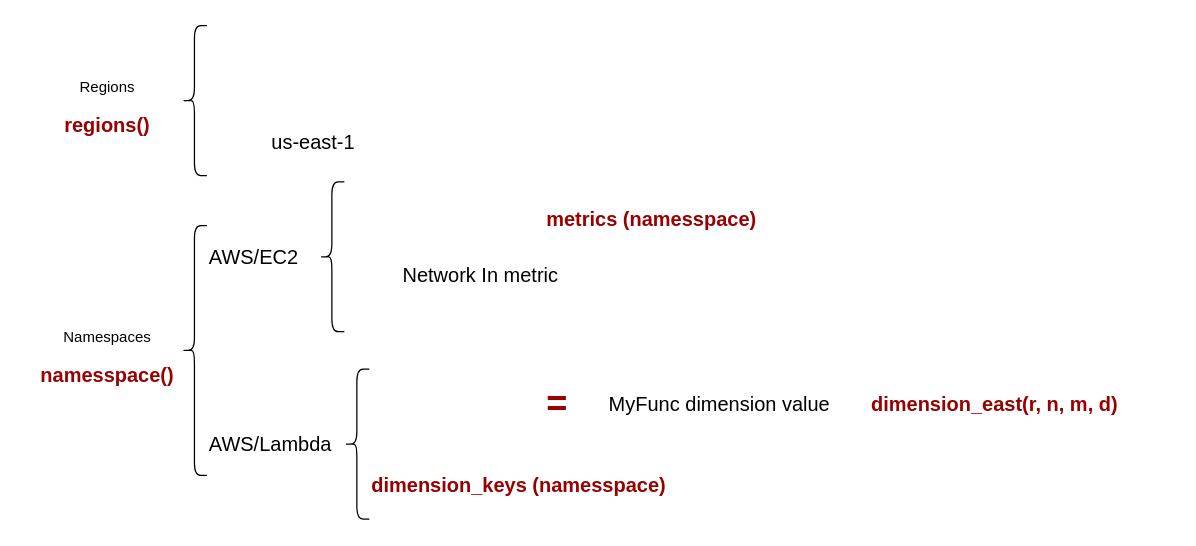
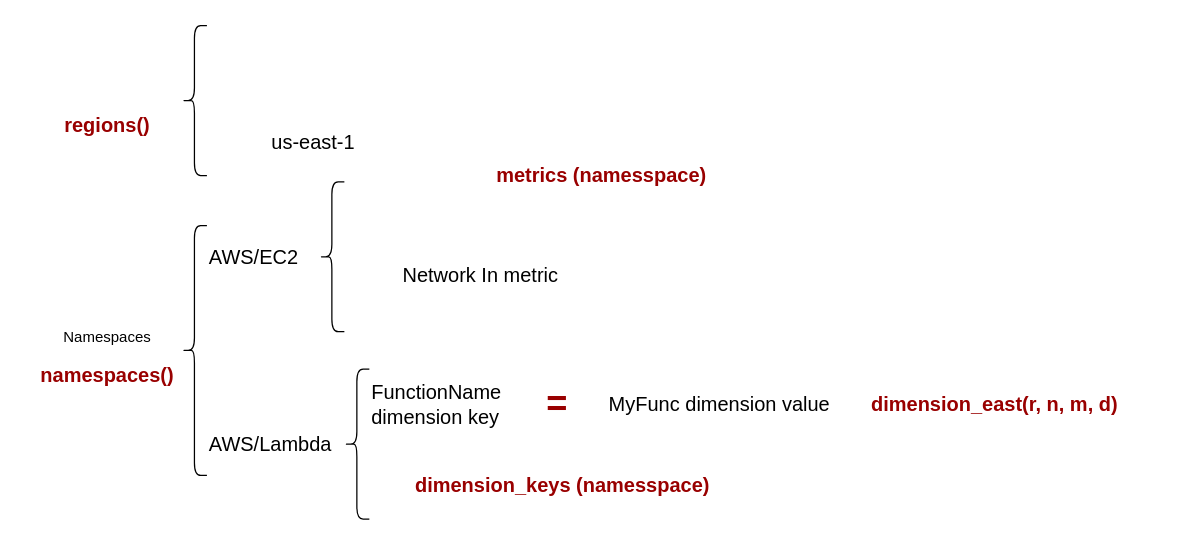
(107, 88) -> none
(663, 219) -> (613, 176)
(108, 376) -> (108, 376)
none -> (451, 404)
(532, 485) -> (576, 485)
